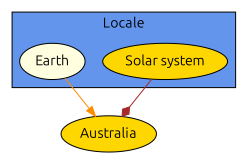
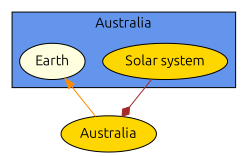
(124, 24) -> (124, 24)
(78, 94) -> (84, 101)
